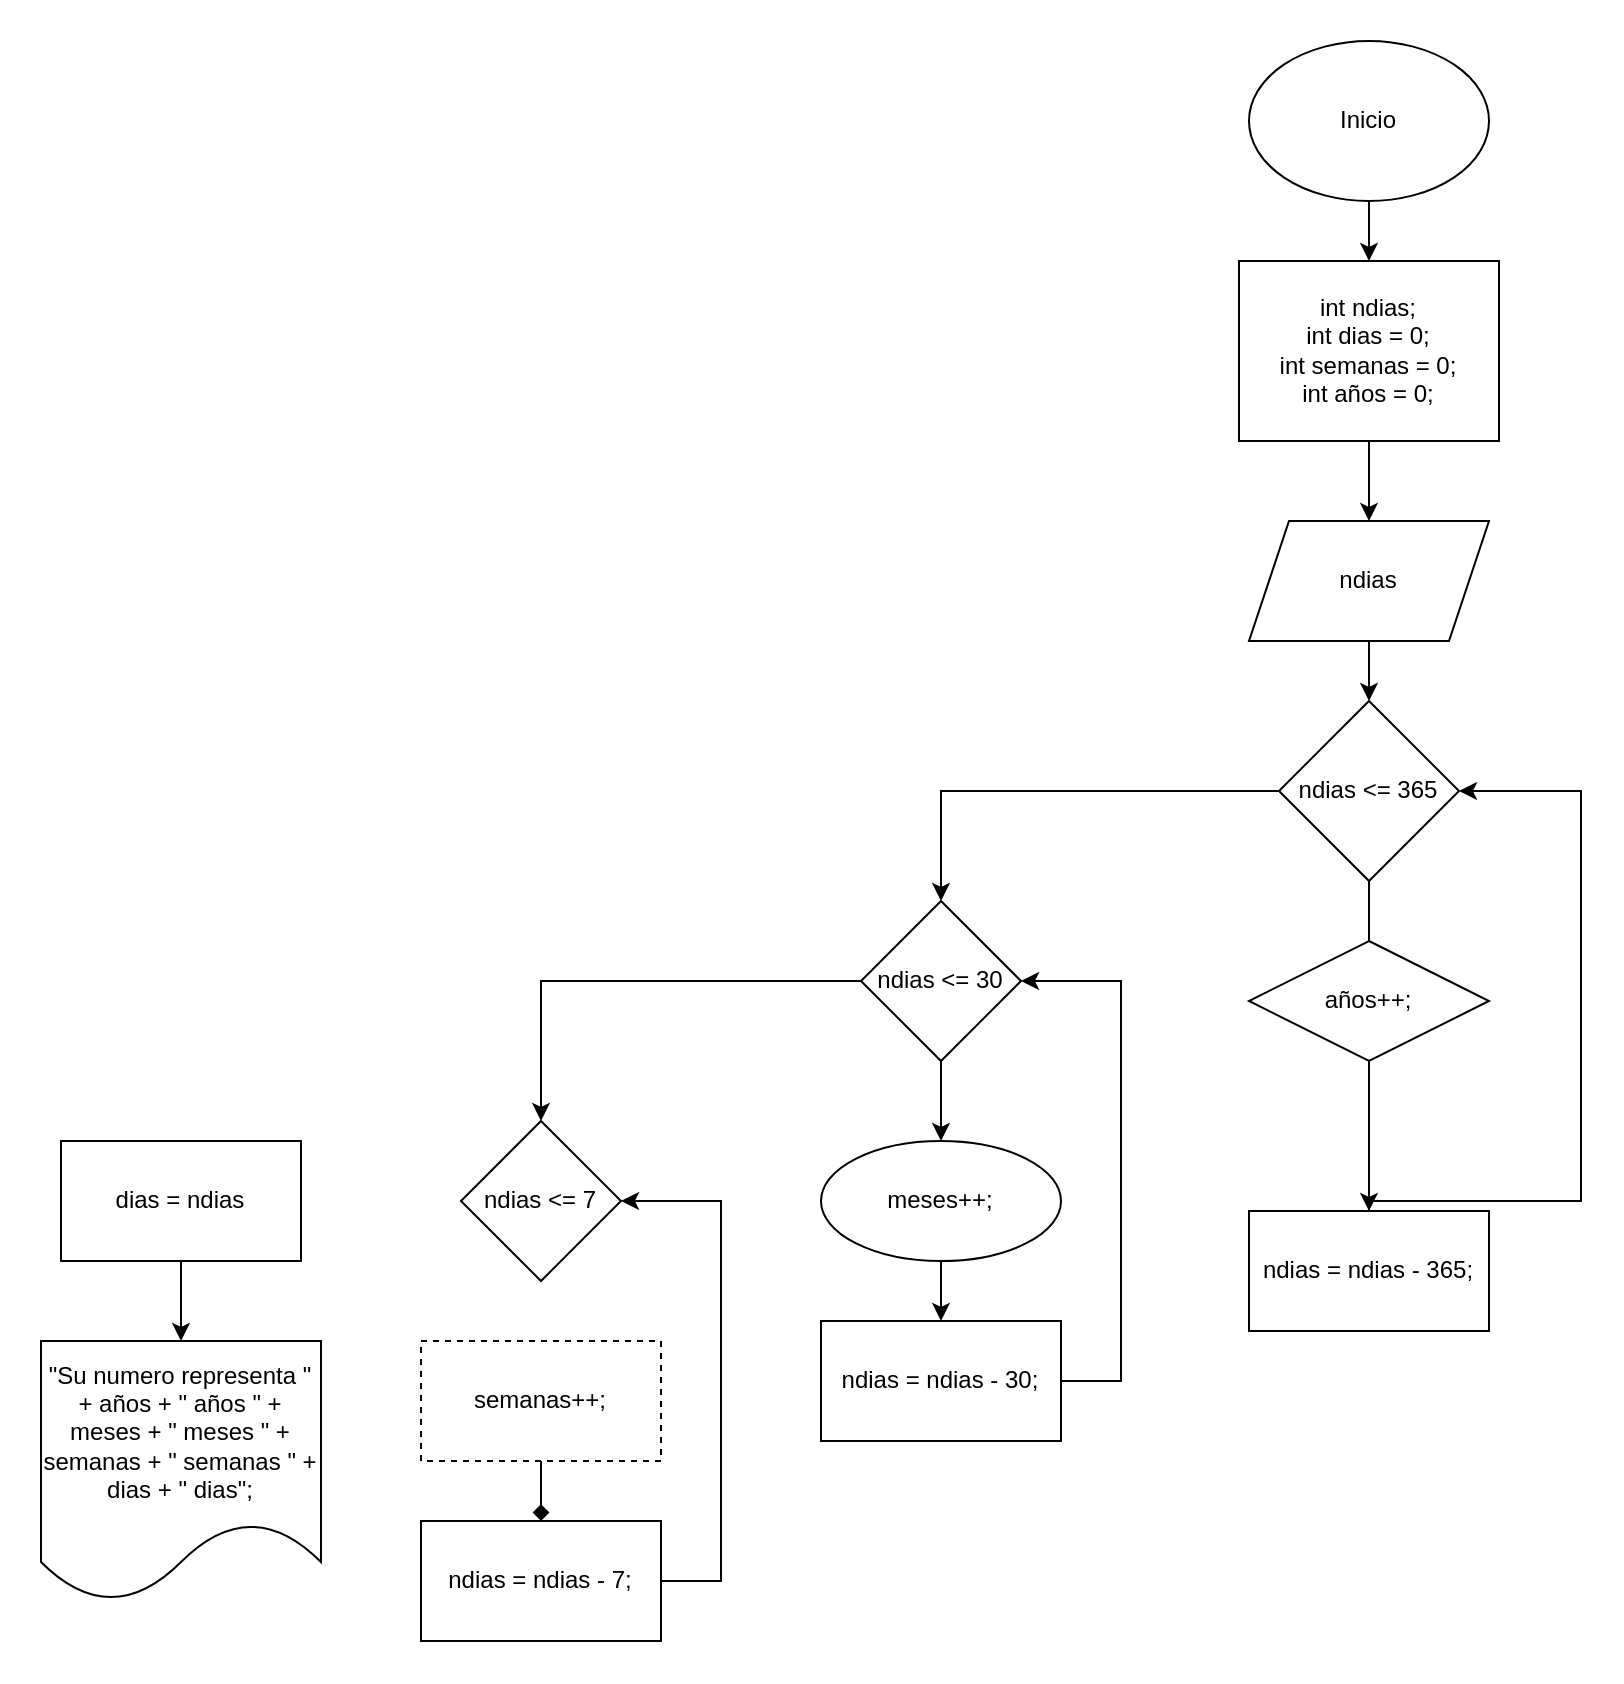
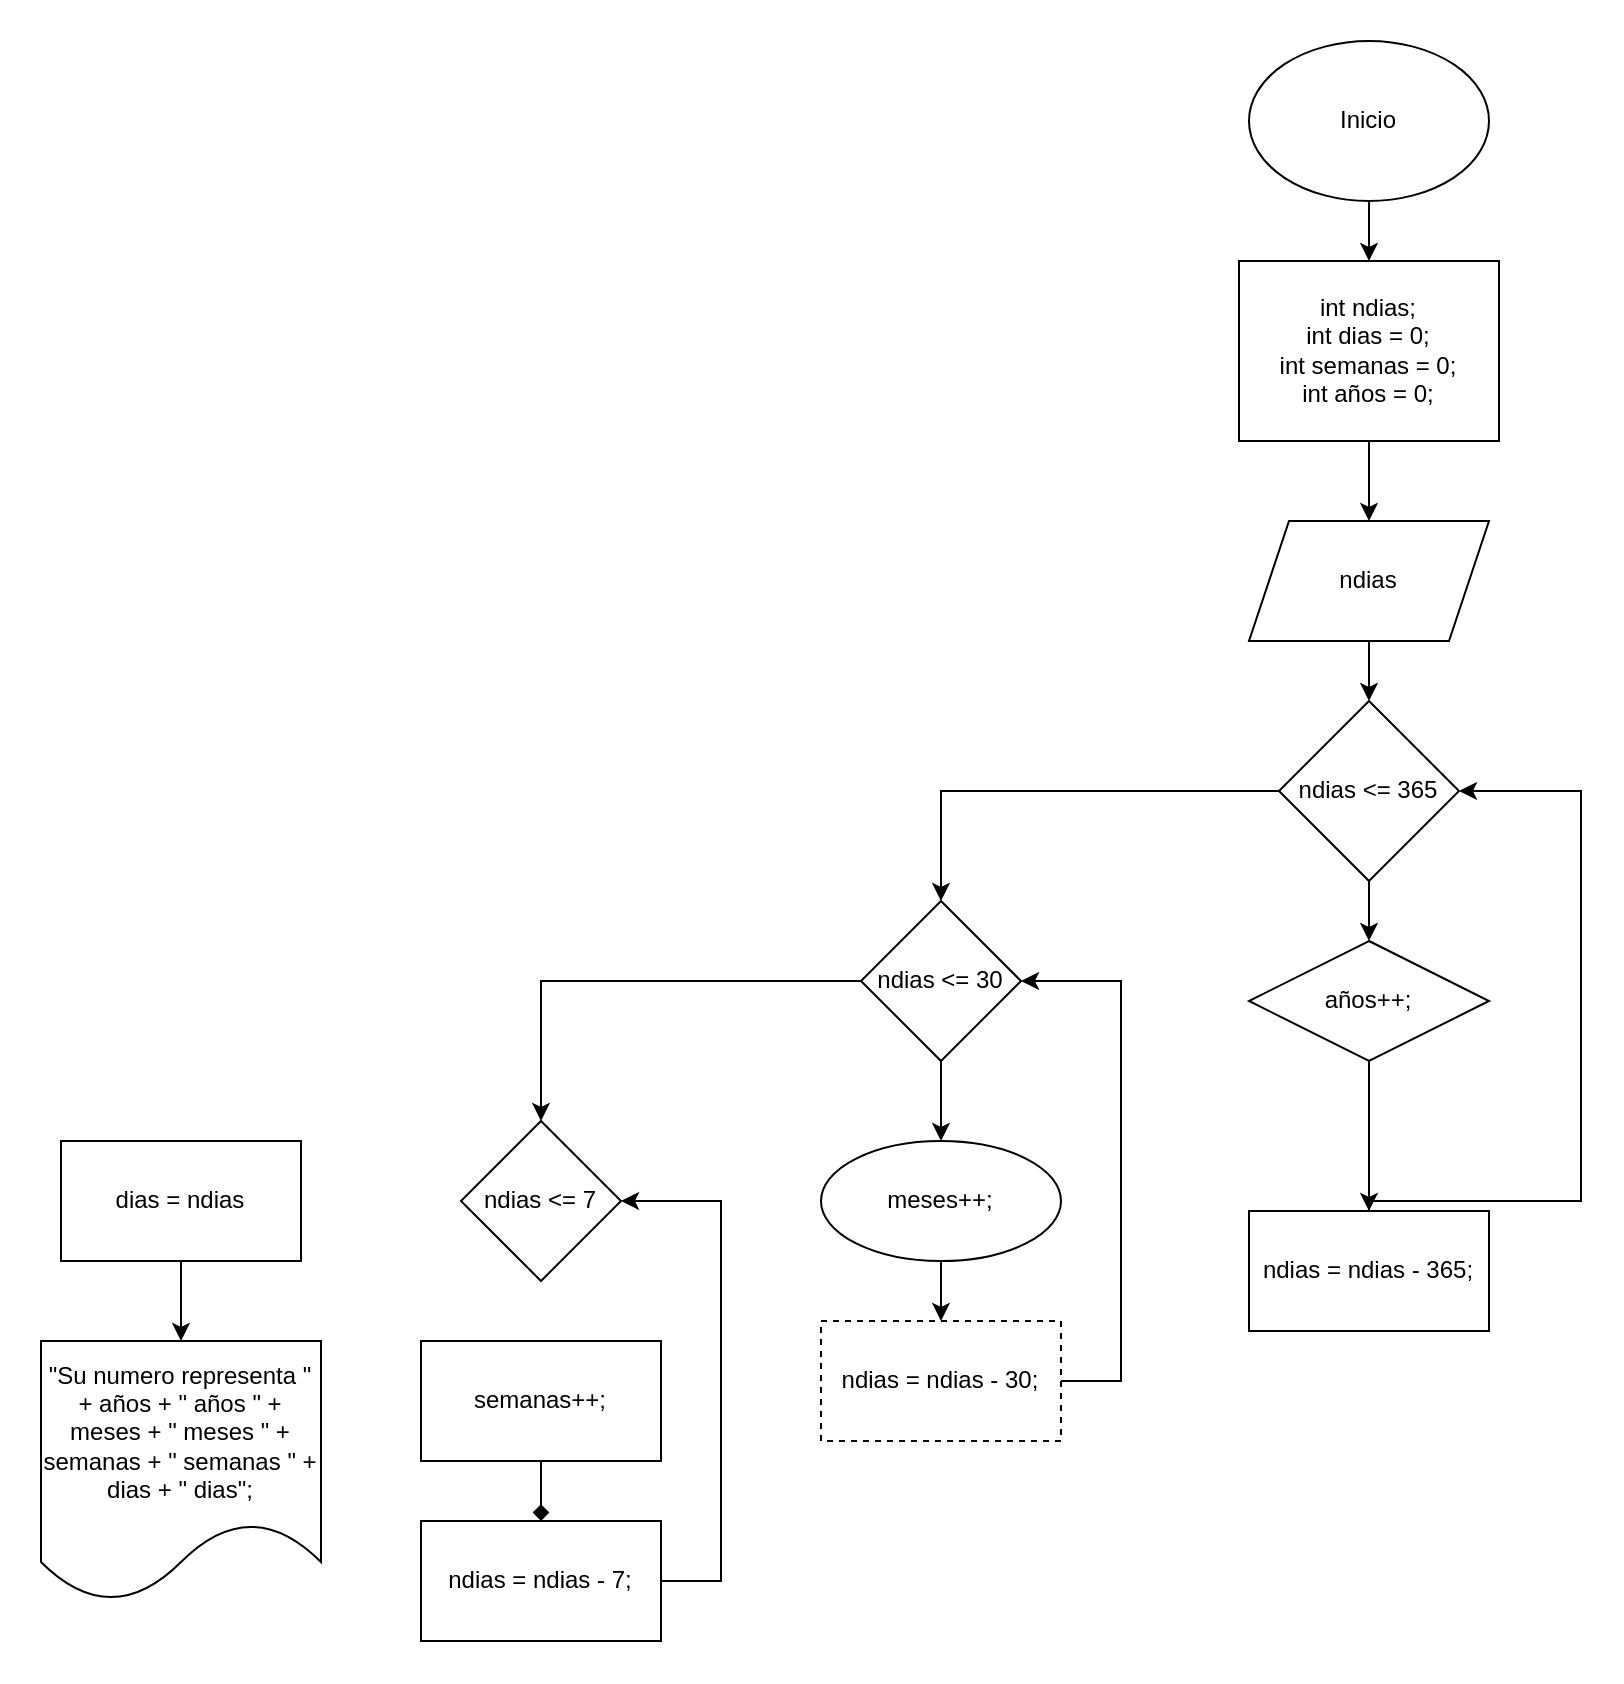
(1369, 931) -> (1369, 926)
(941, 1381) -> (941, 1381)
(541, 1401) -> (541, 1401)
